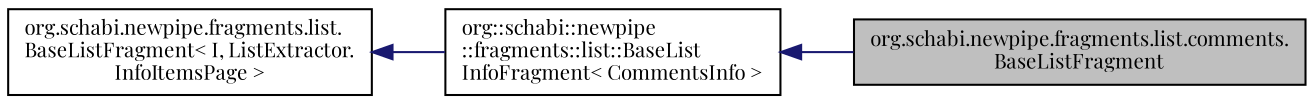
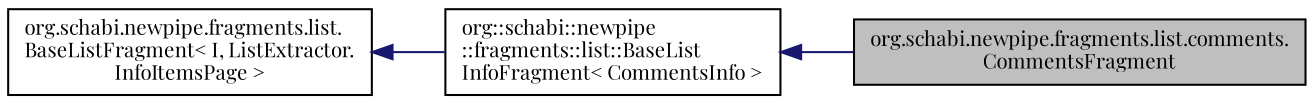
(1080, 52) -> (1080, 52)
